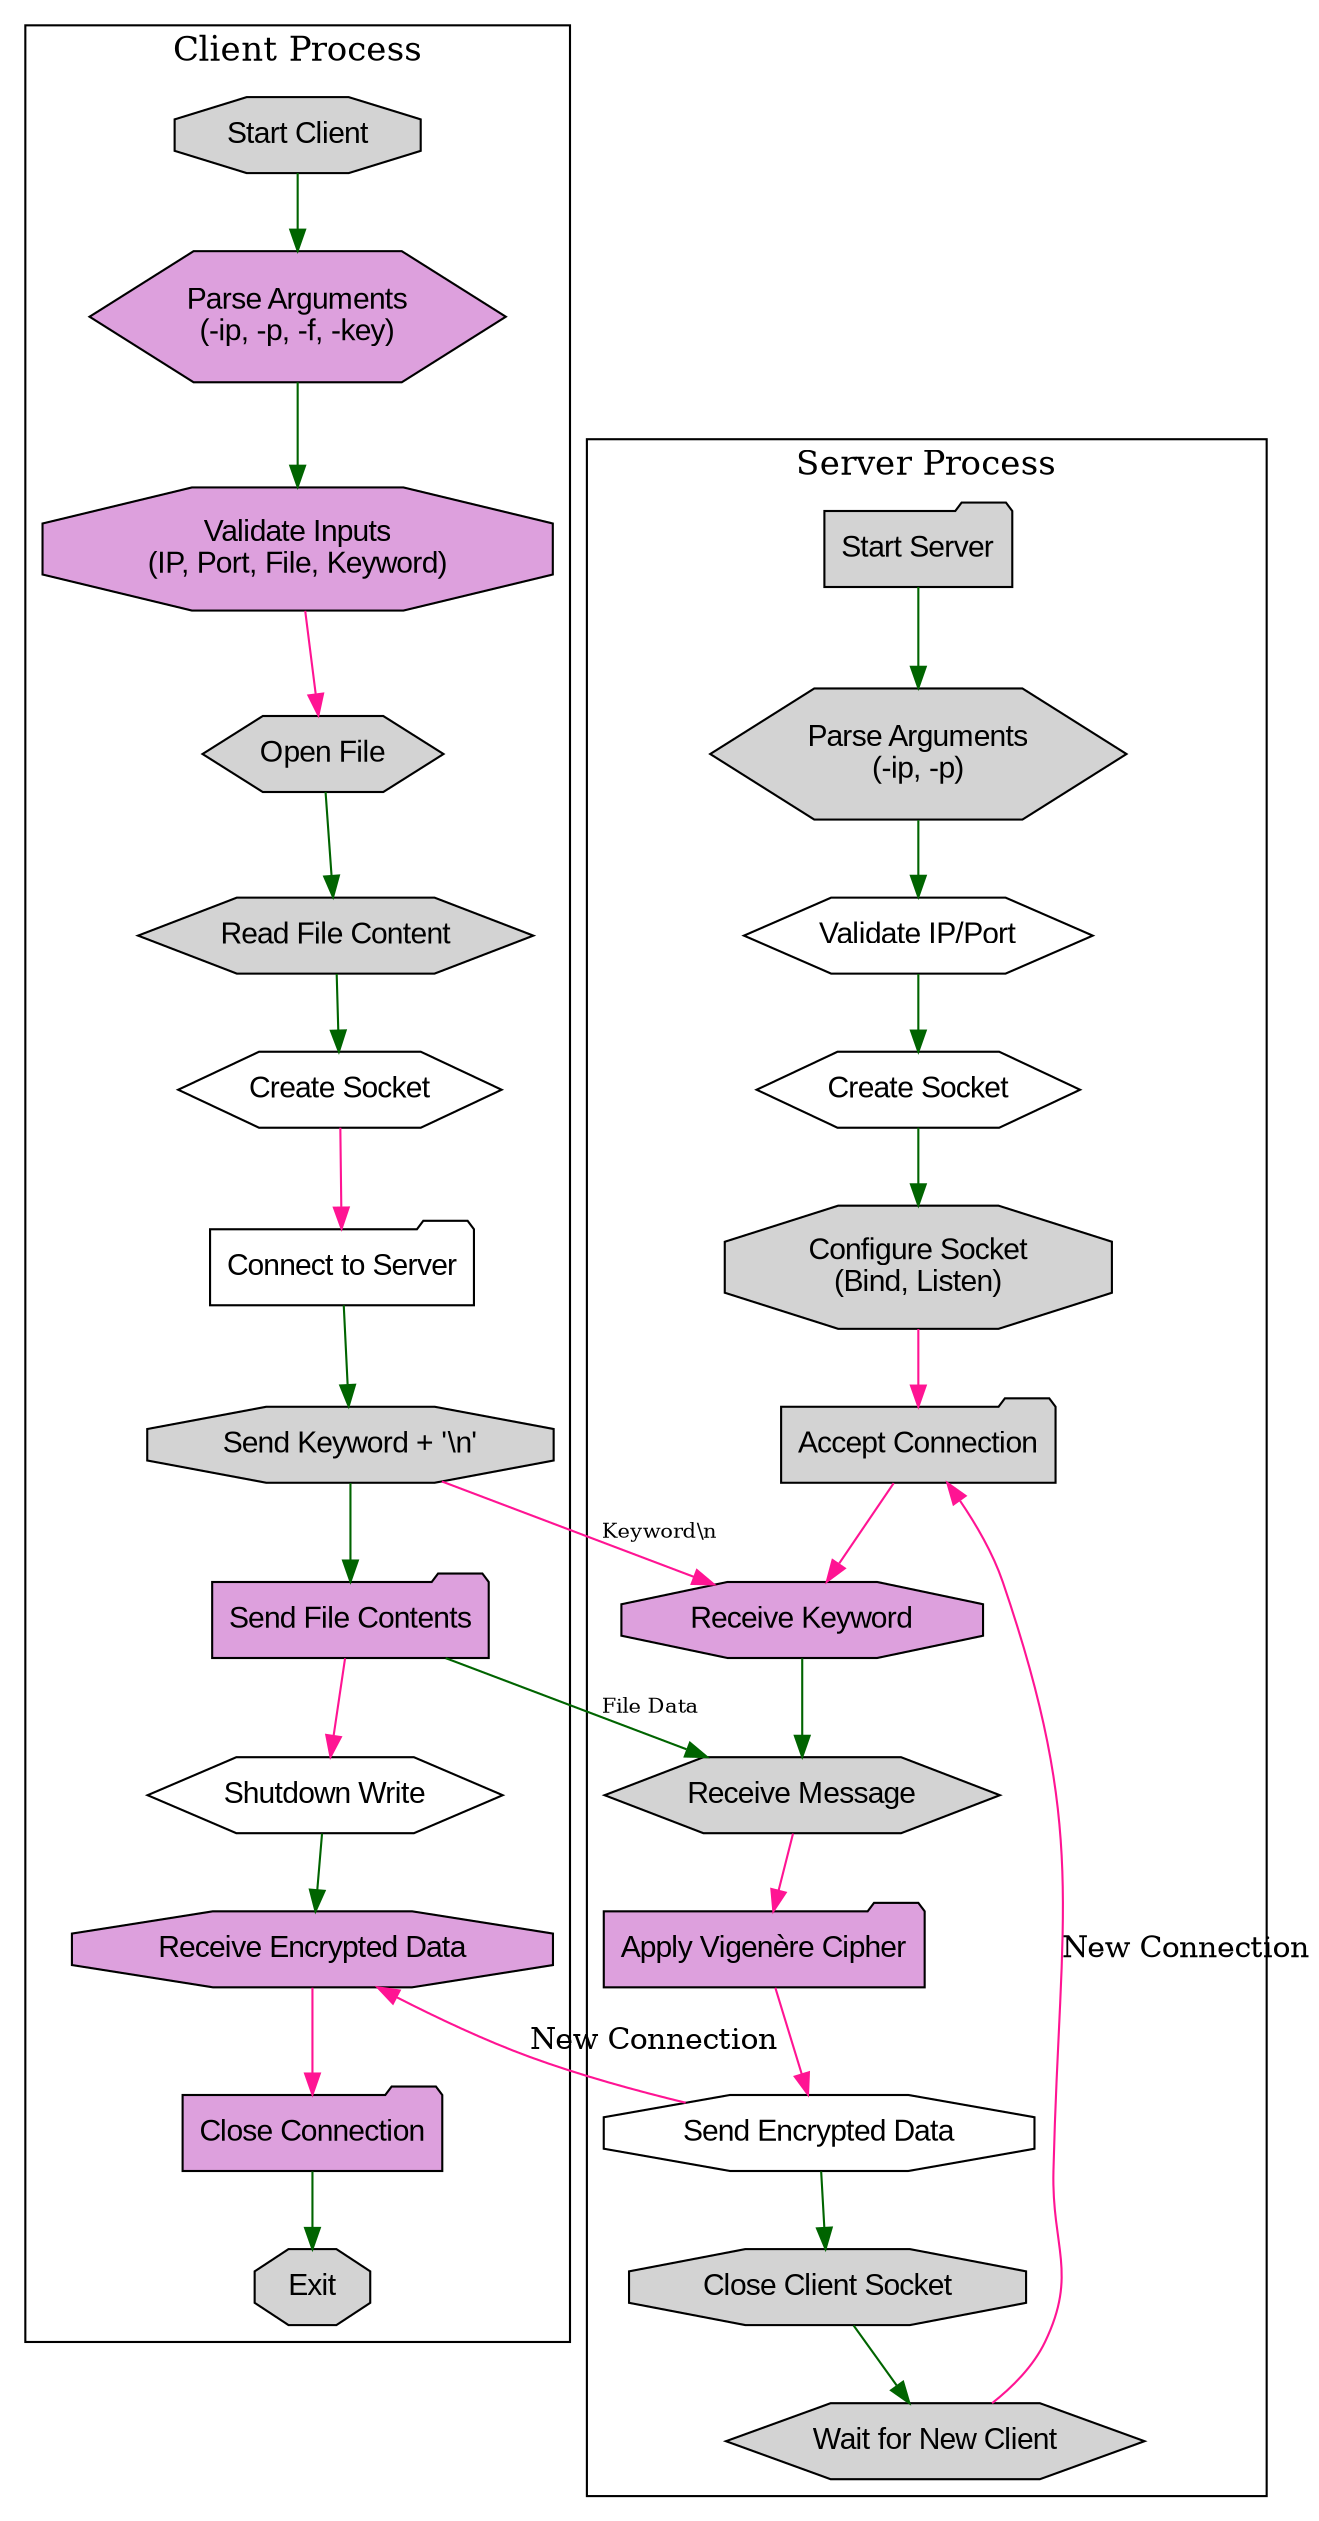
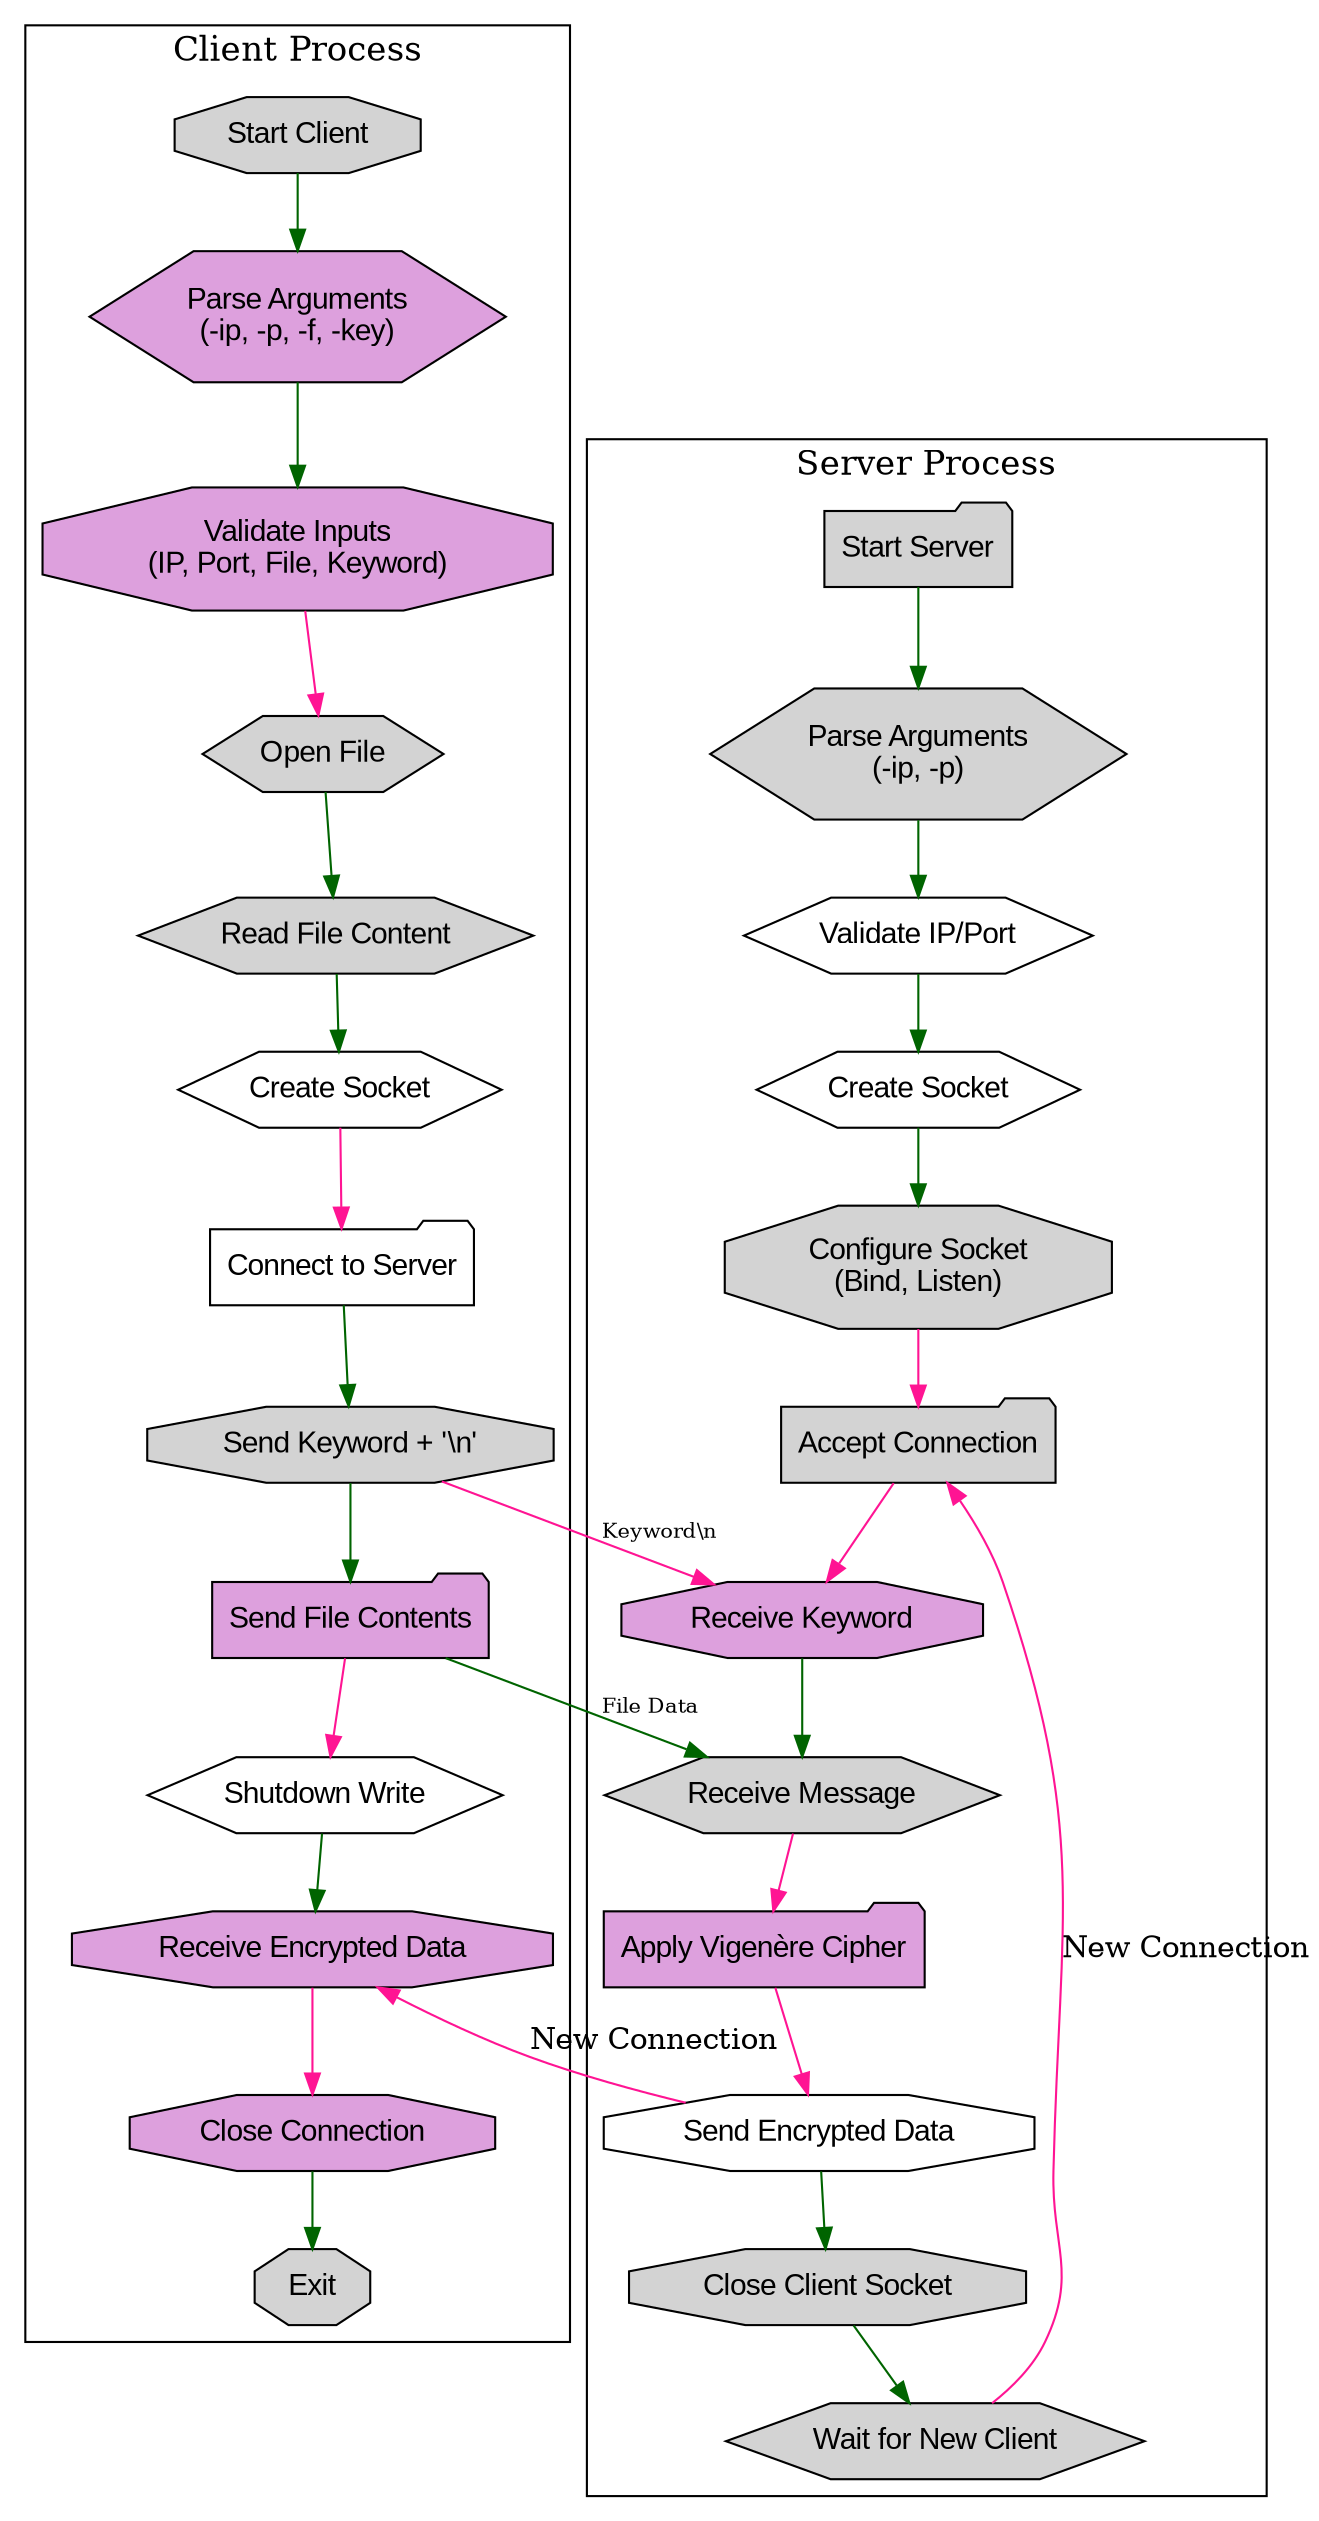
(312, 2133) -> (312, 2133)
